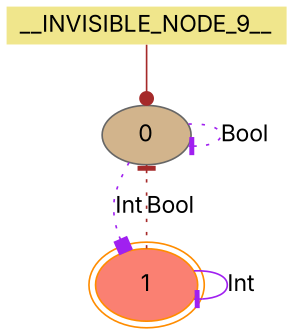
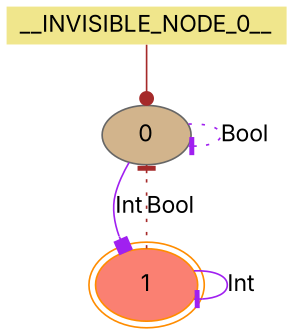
(147, 26) -> (147, 26)
(115, 198) -> (115, 198)
